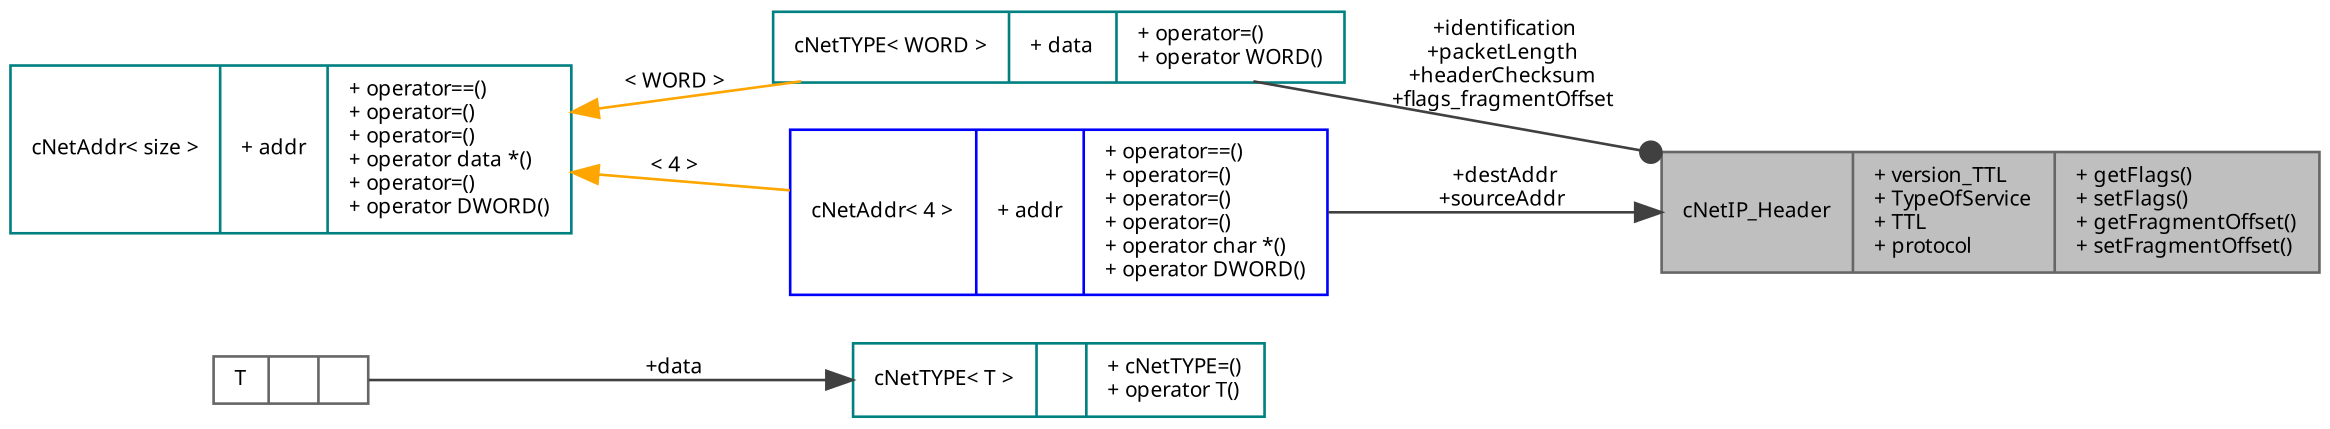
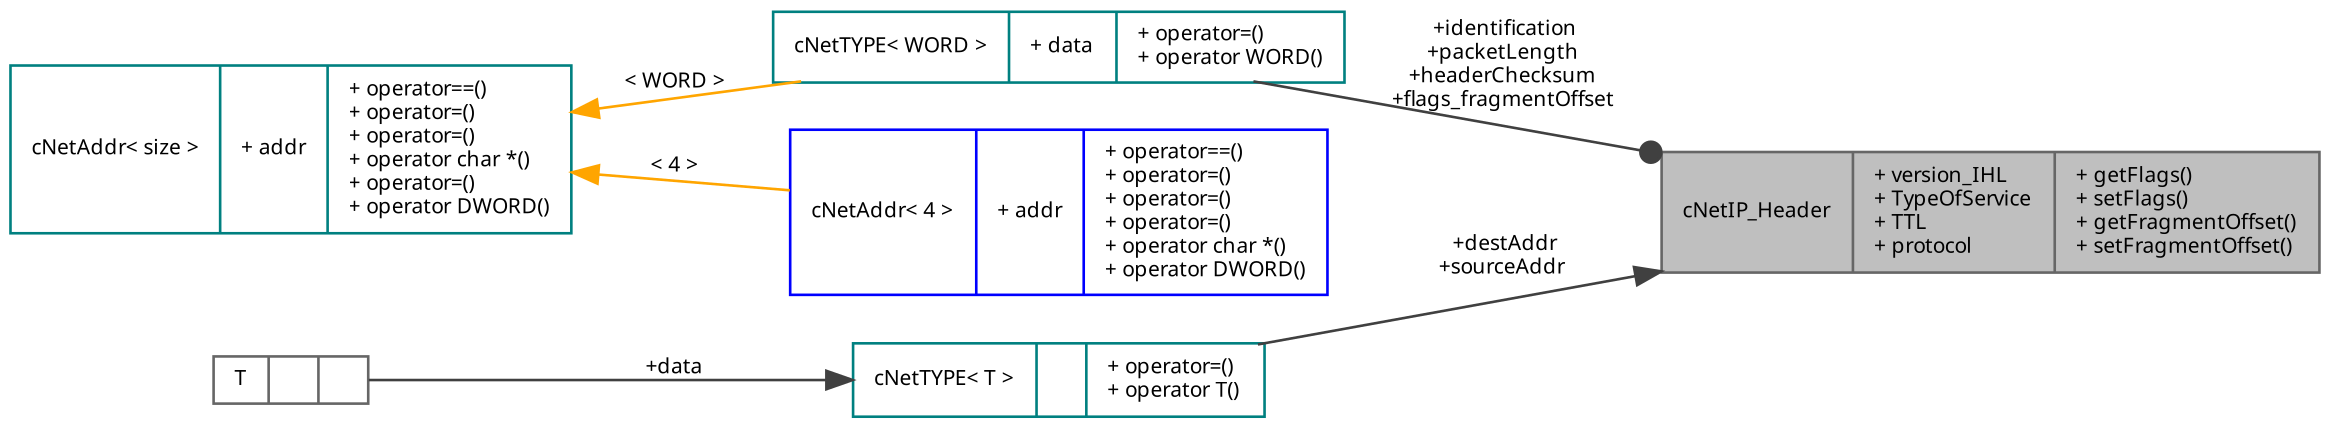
(440, 160) -> (440, 160)
(1942, 176) -> (1942, 176)
(1481, 212) -> (1447, 310)
(1175, 367) -> (1172, 367)
